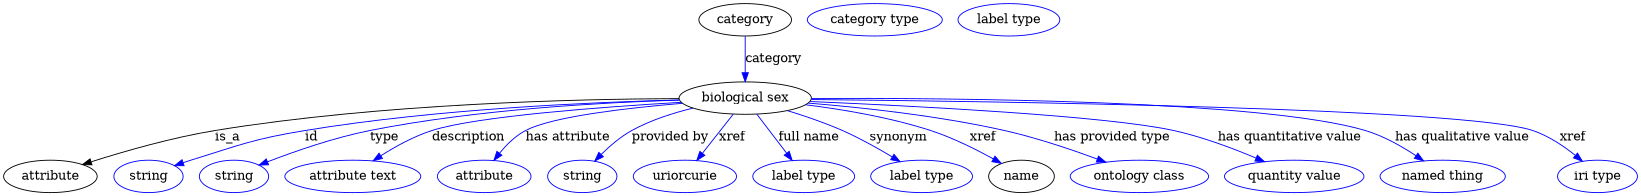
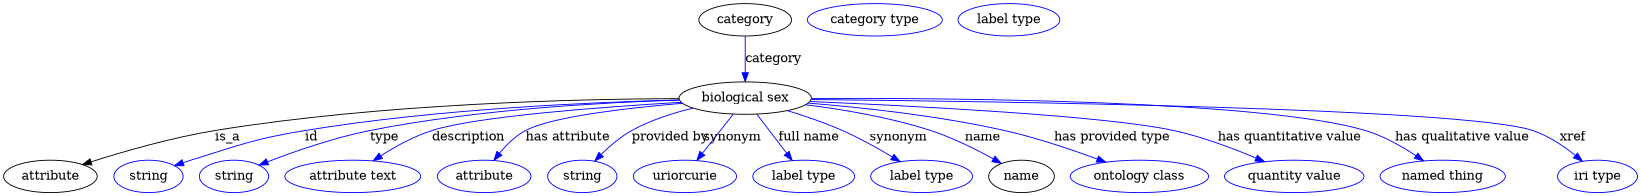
(732, 137) -> (732, 137)
(983, 137) -> (983, 137)
